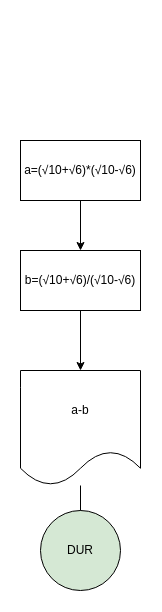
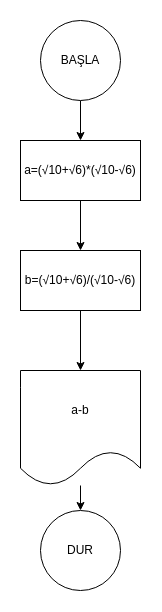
none -> (81, 61)
none -> (81, 117)
(81, 505) -> (81, 502)
(81, 551) -> (81, 551)
